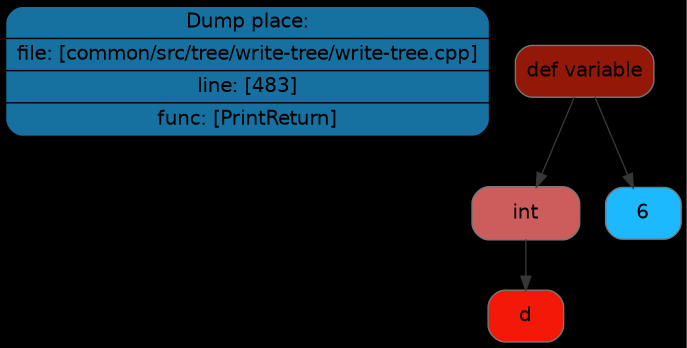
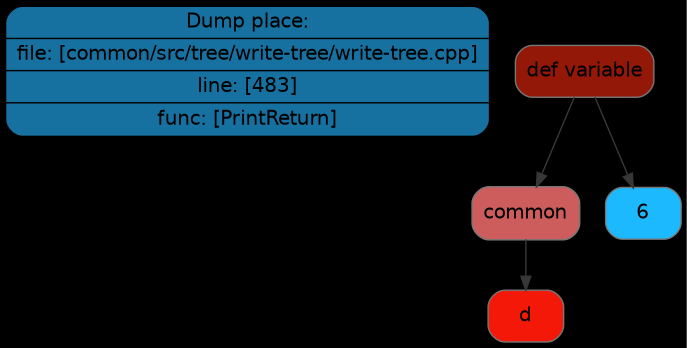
(526, 213) -> (526, 213)
